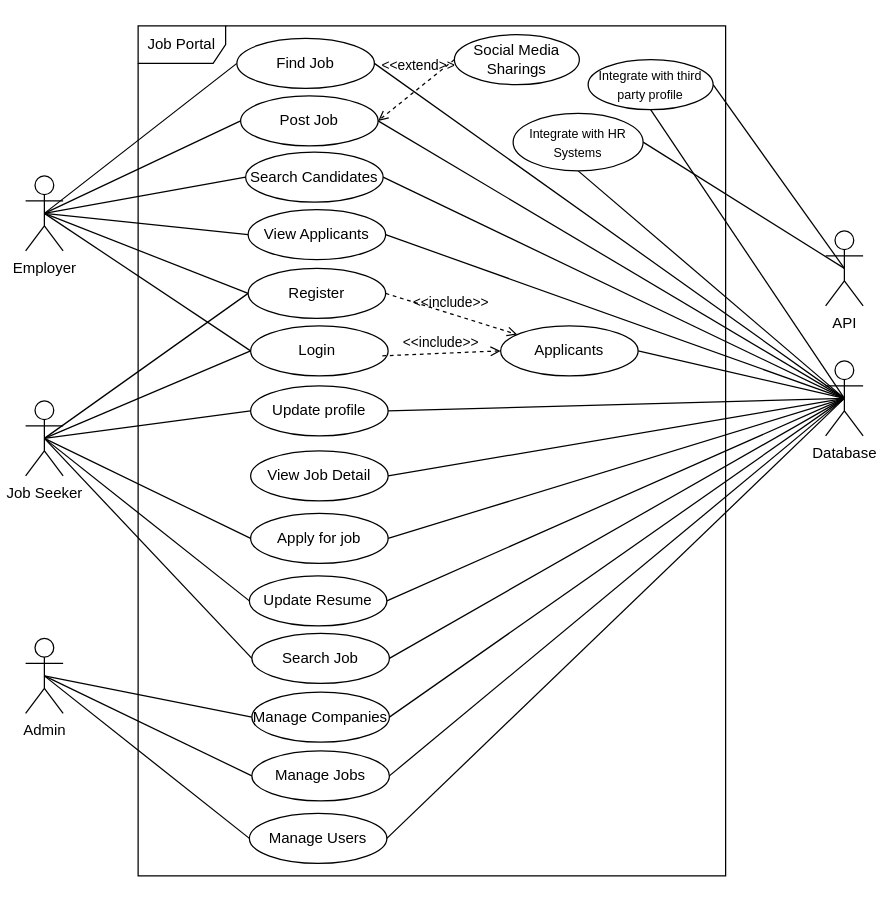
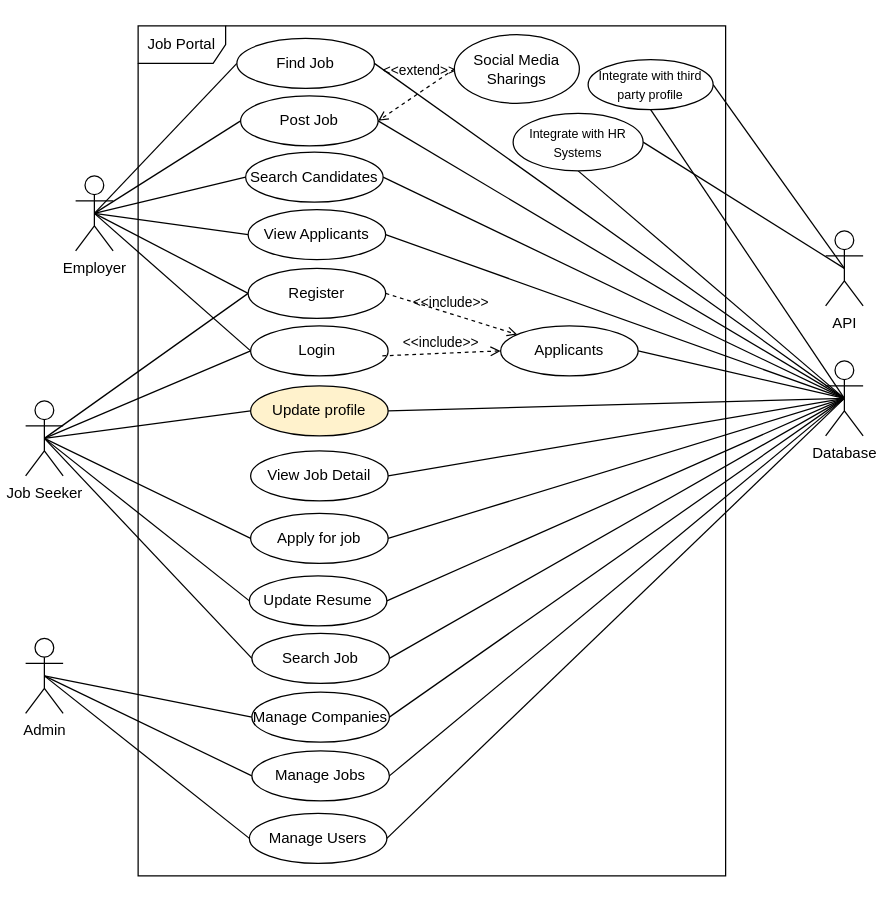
(517, 59) -> (517, 69)
(44, 213) -> (94, 213)
(319, 411) -> (319, 411)
